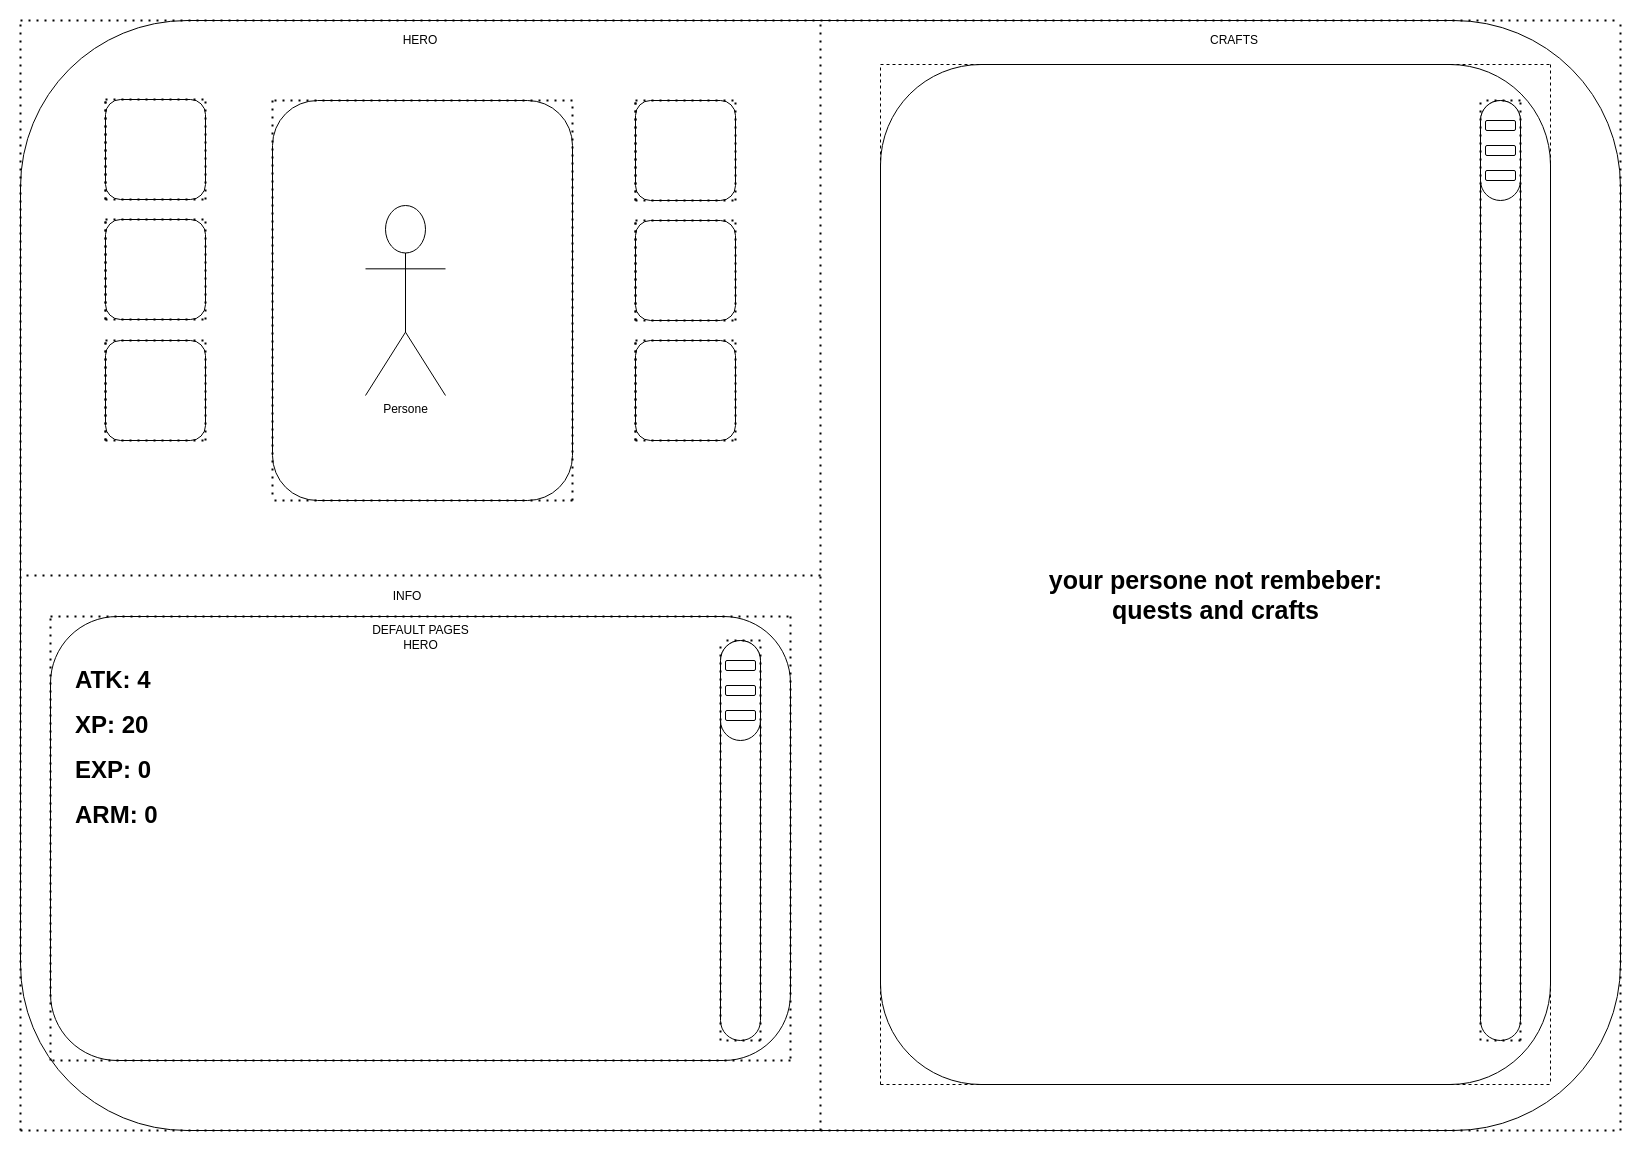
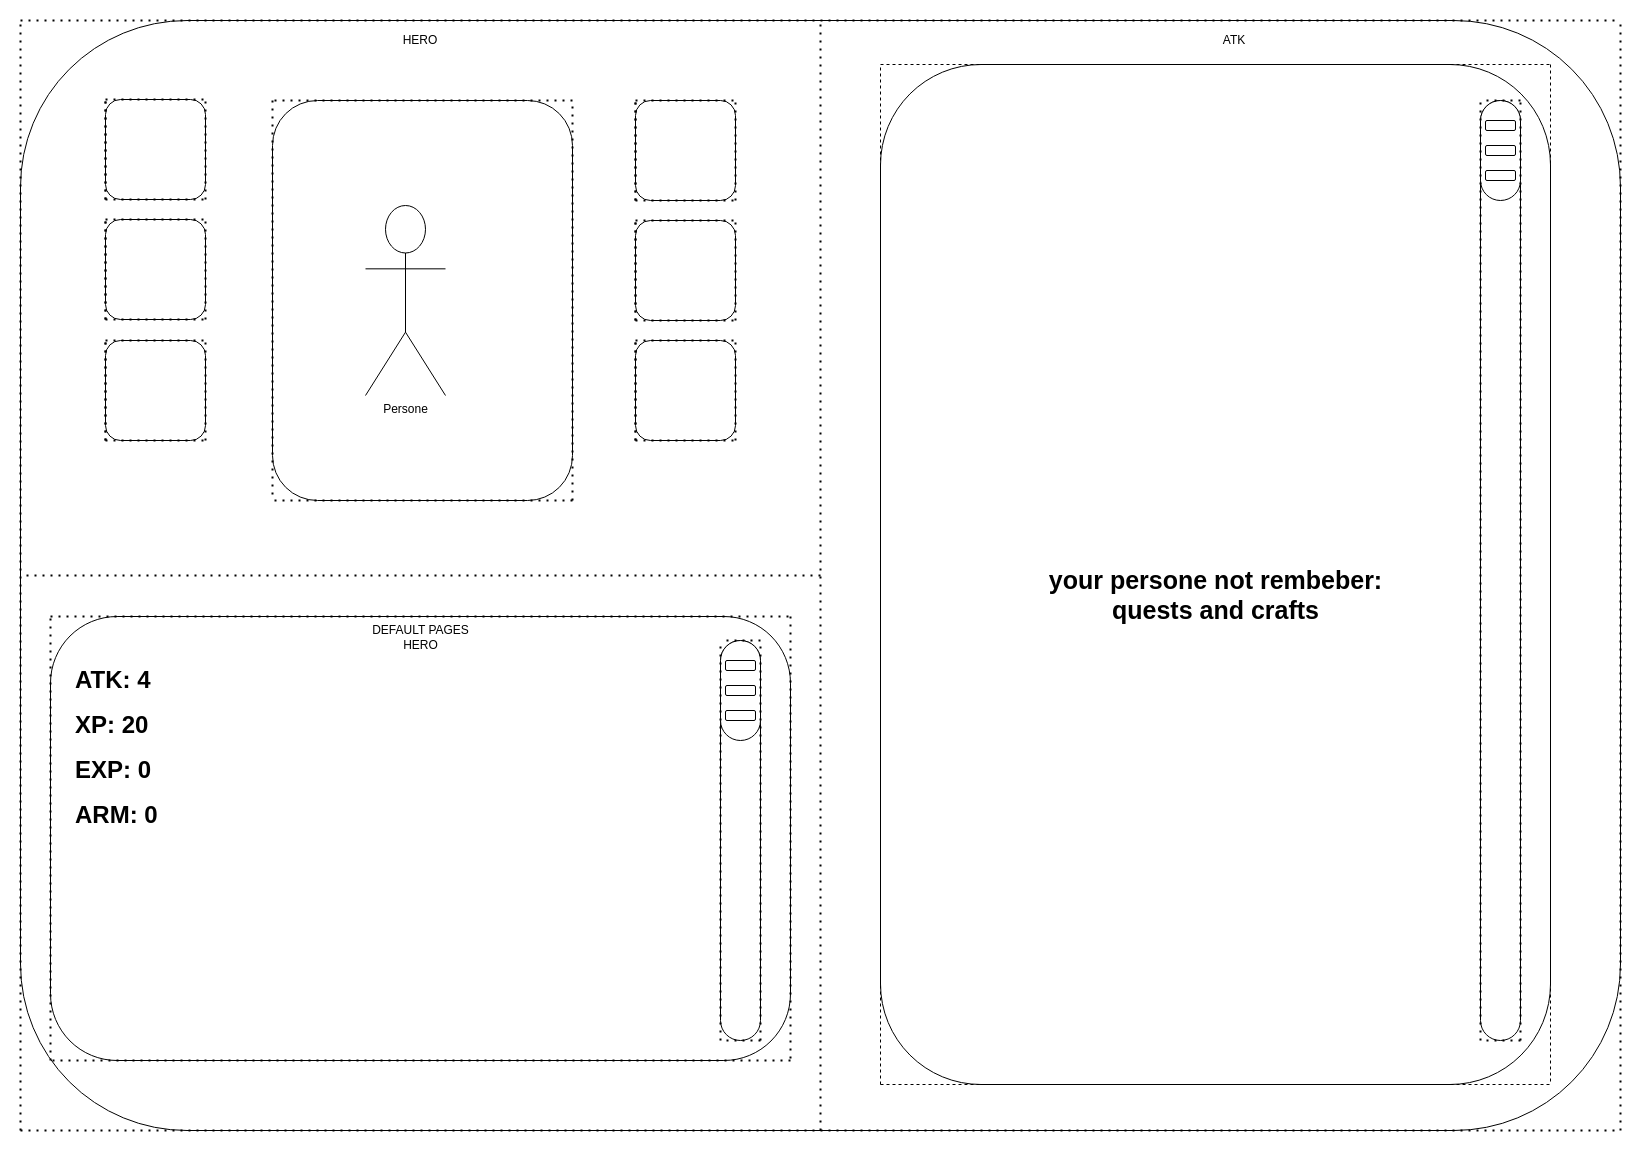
(1235, 41) -> (1235, 41)
(408, 597) -> none
